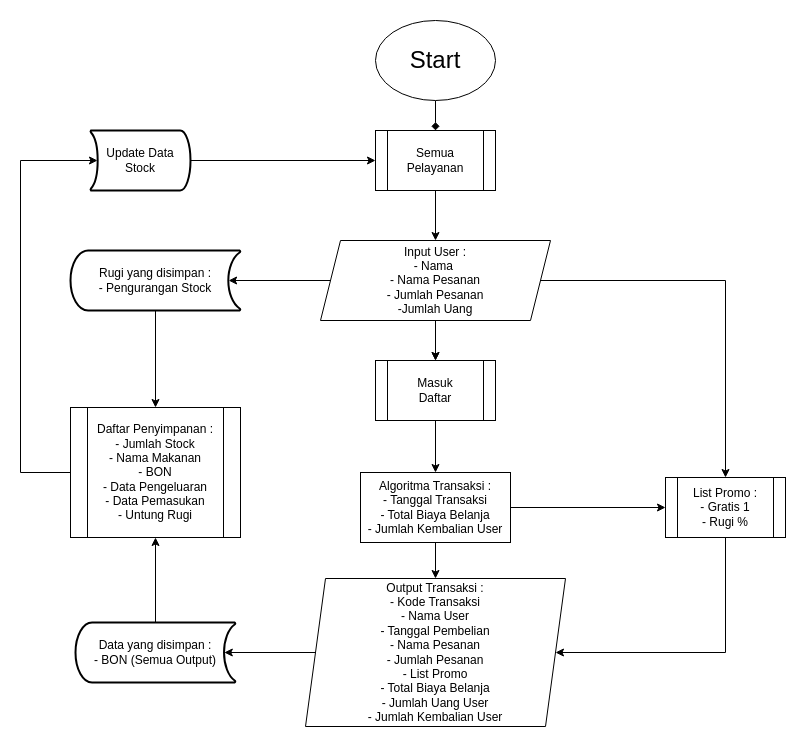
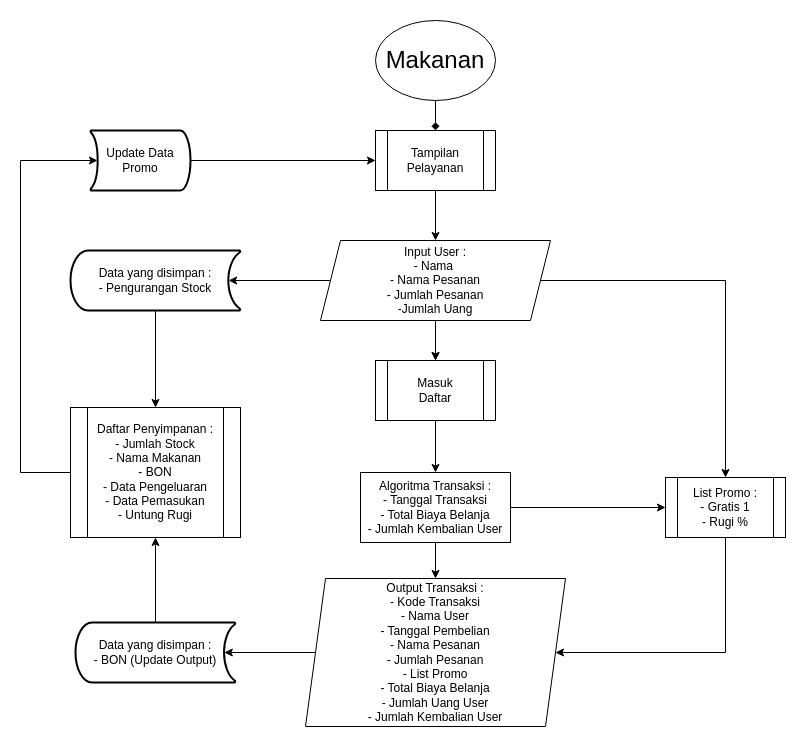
(436, 61) -> (436, 61)
(141, 161) -> (141, 161)
(436, 161) -> (436, 161)
(156, 281) -> (156, 281)
(156, 653) -> (156, 653)
